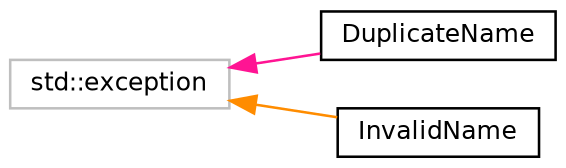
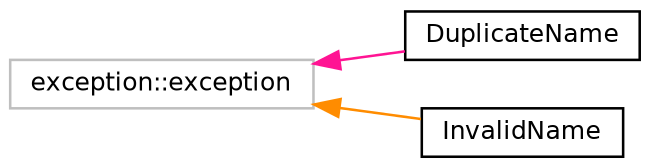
(120, 84) -> (162, 84)
